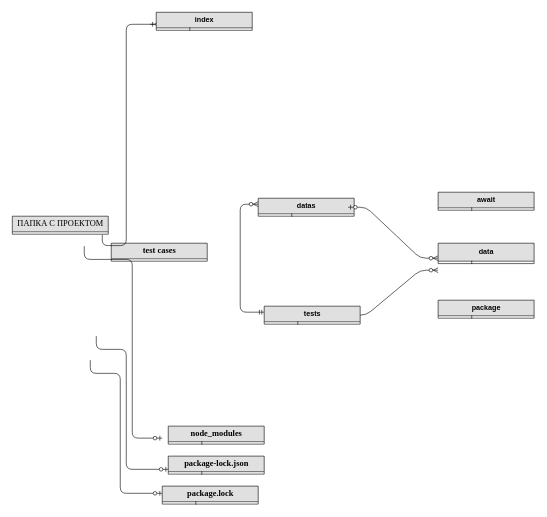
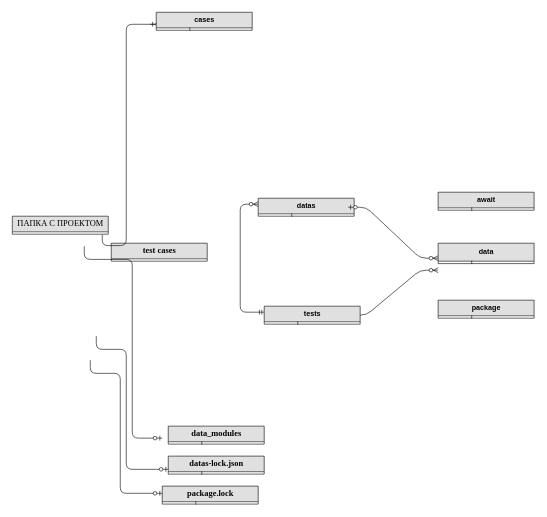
(205, 20) -> (205, 20)
(217, 434) -> (217, 434)
(217, 464) -> (217, 464)
